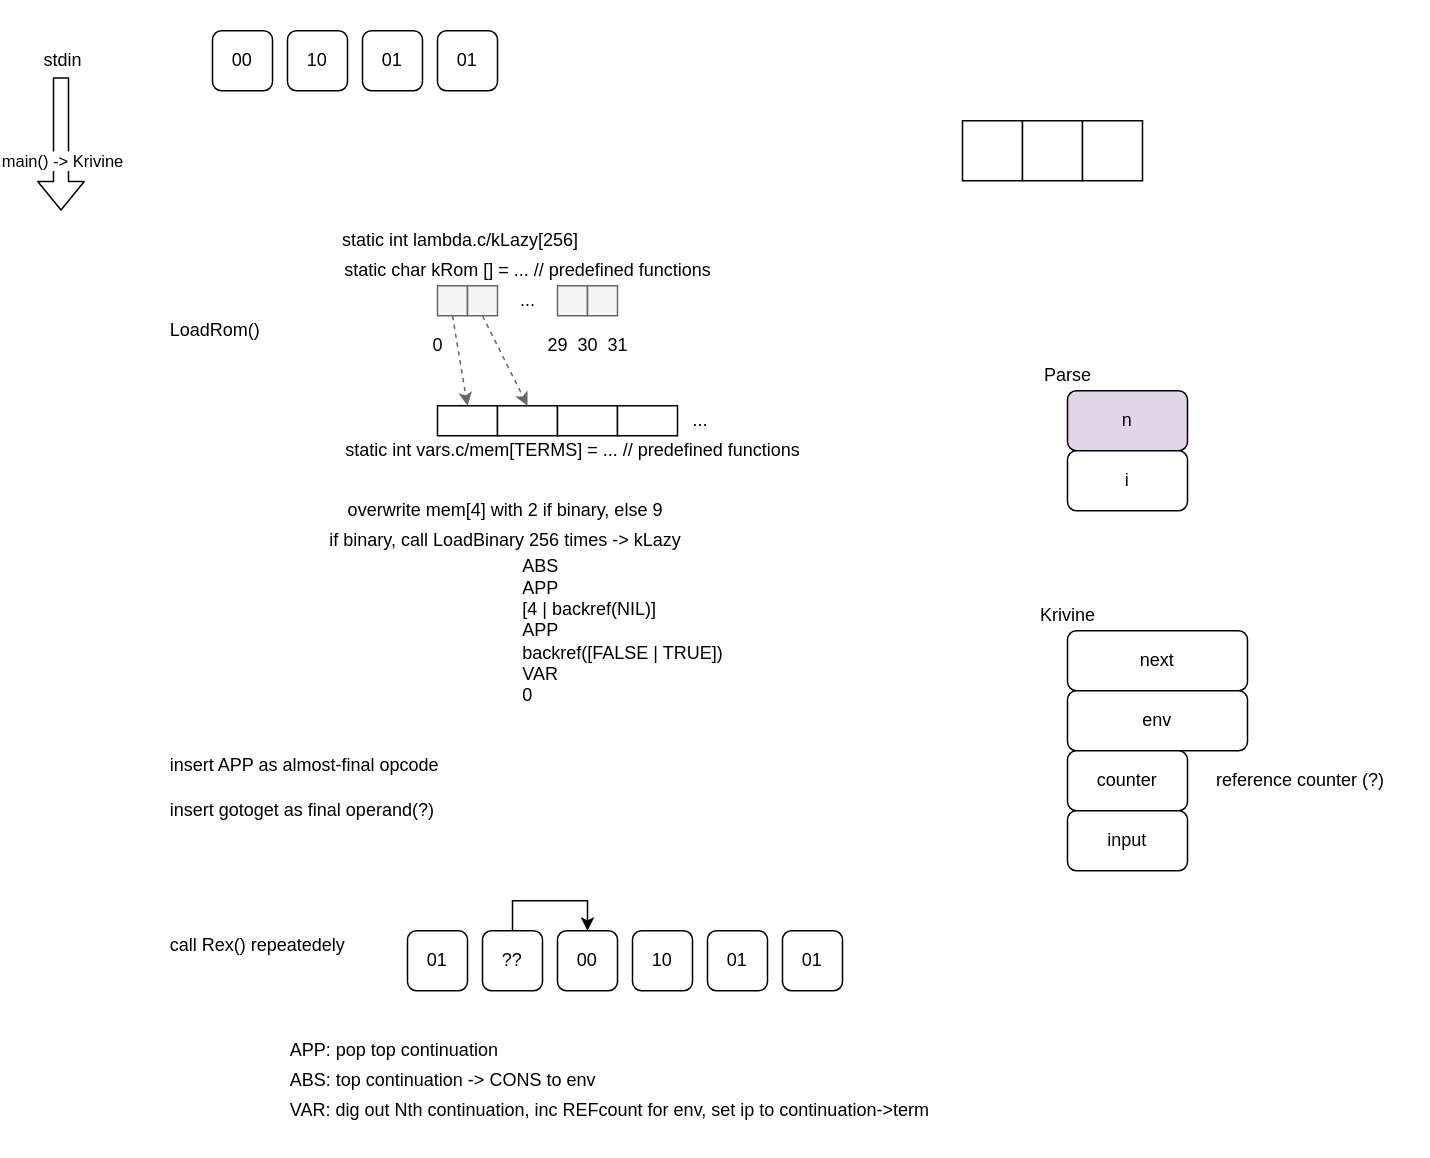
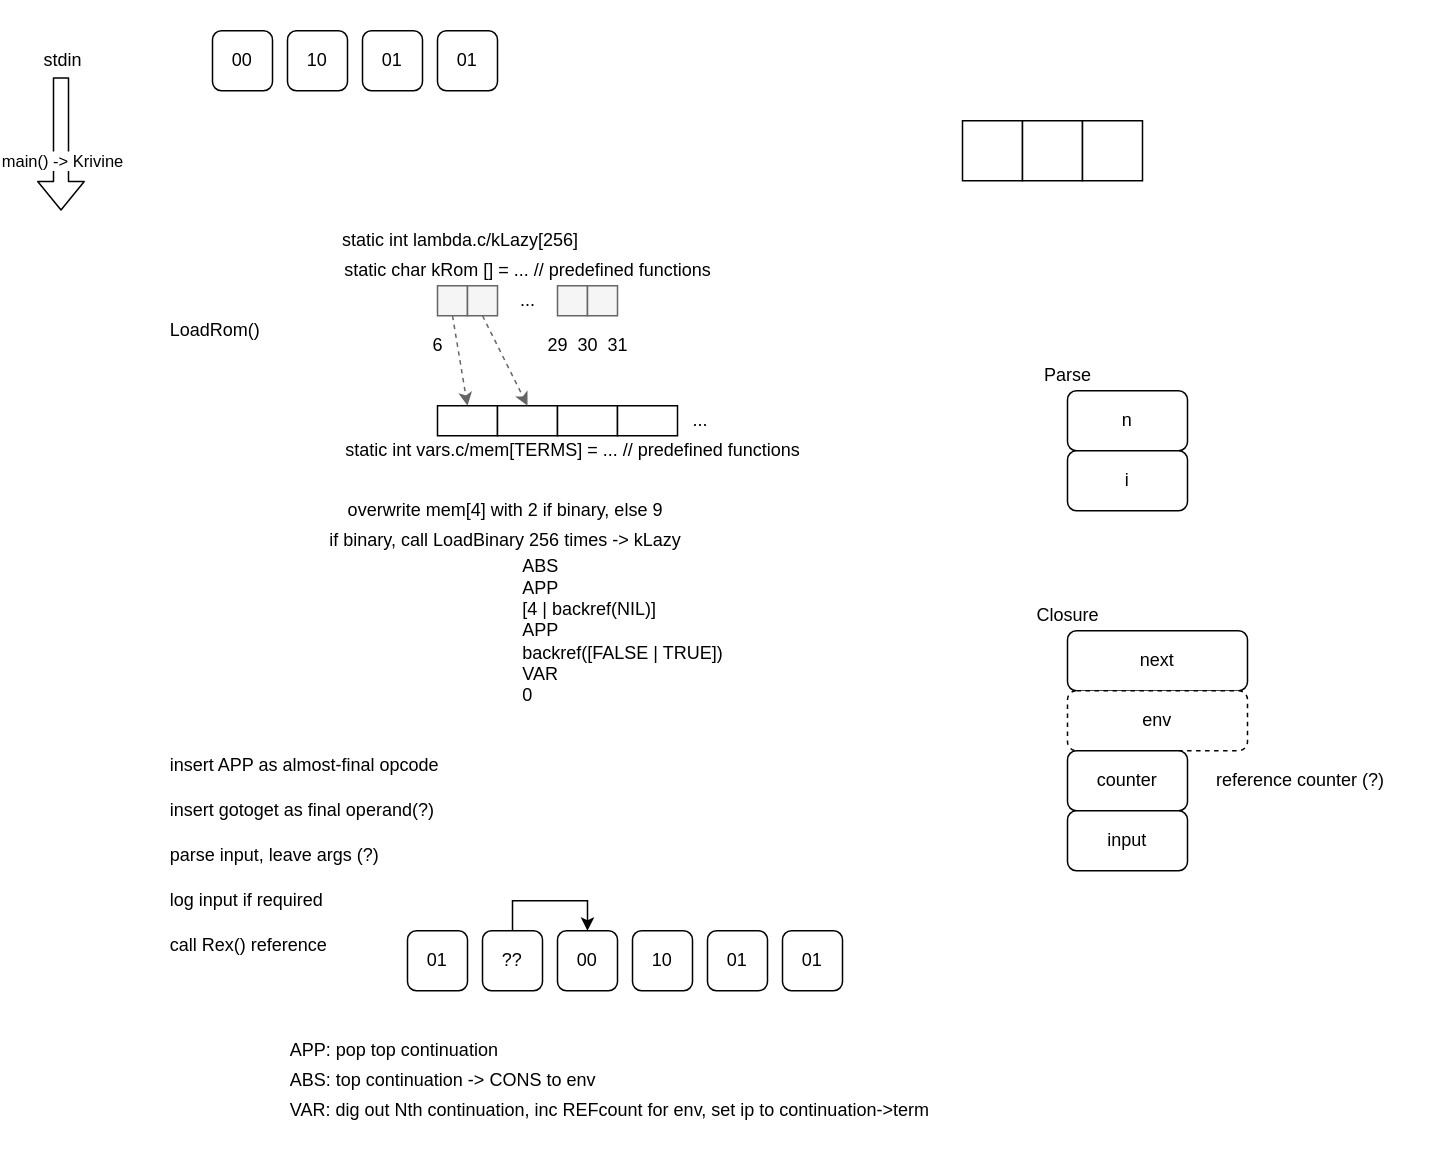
(438, 346) -> (438, 346)
(1127, 421) -> (1127, 421)
(1068, 616) -> (1068, 616)
(1157, 721) -> (1157, 721)
none -> (280, 856)
none -> (257, 901)
(269, 946) -> (262, 946)
